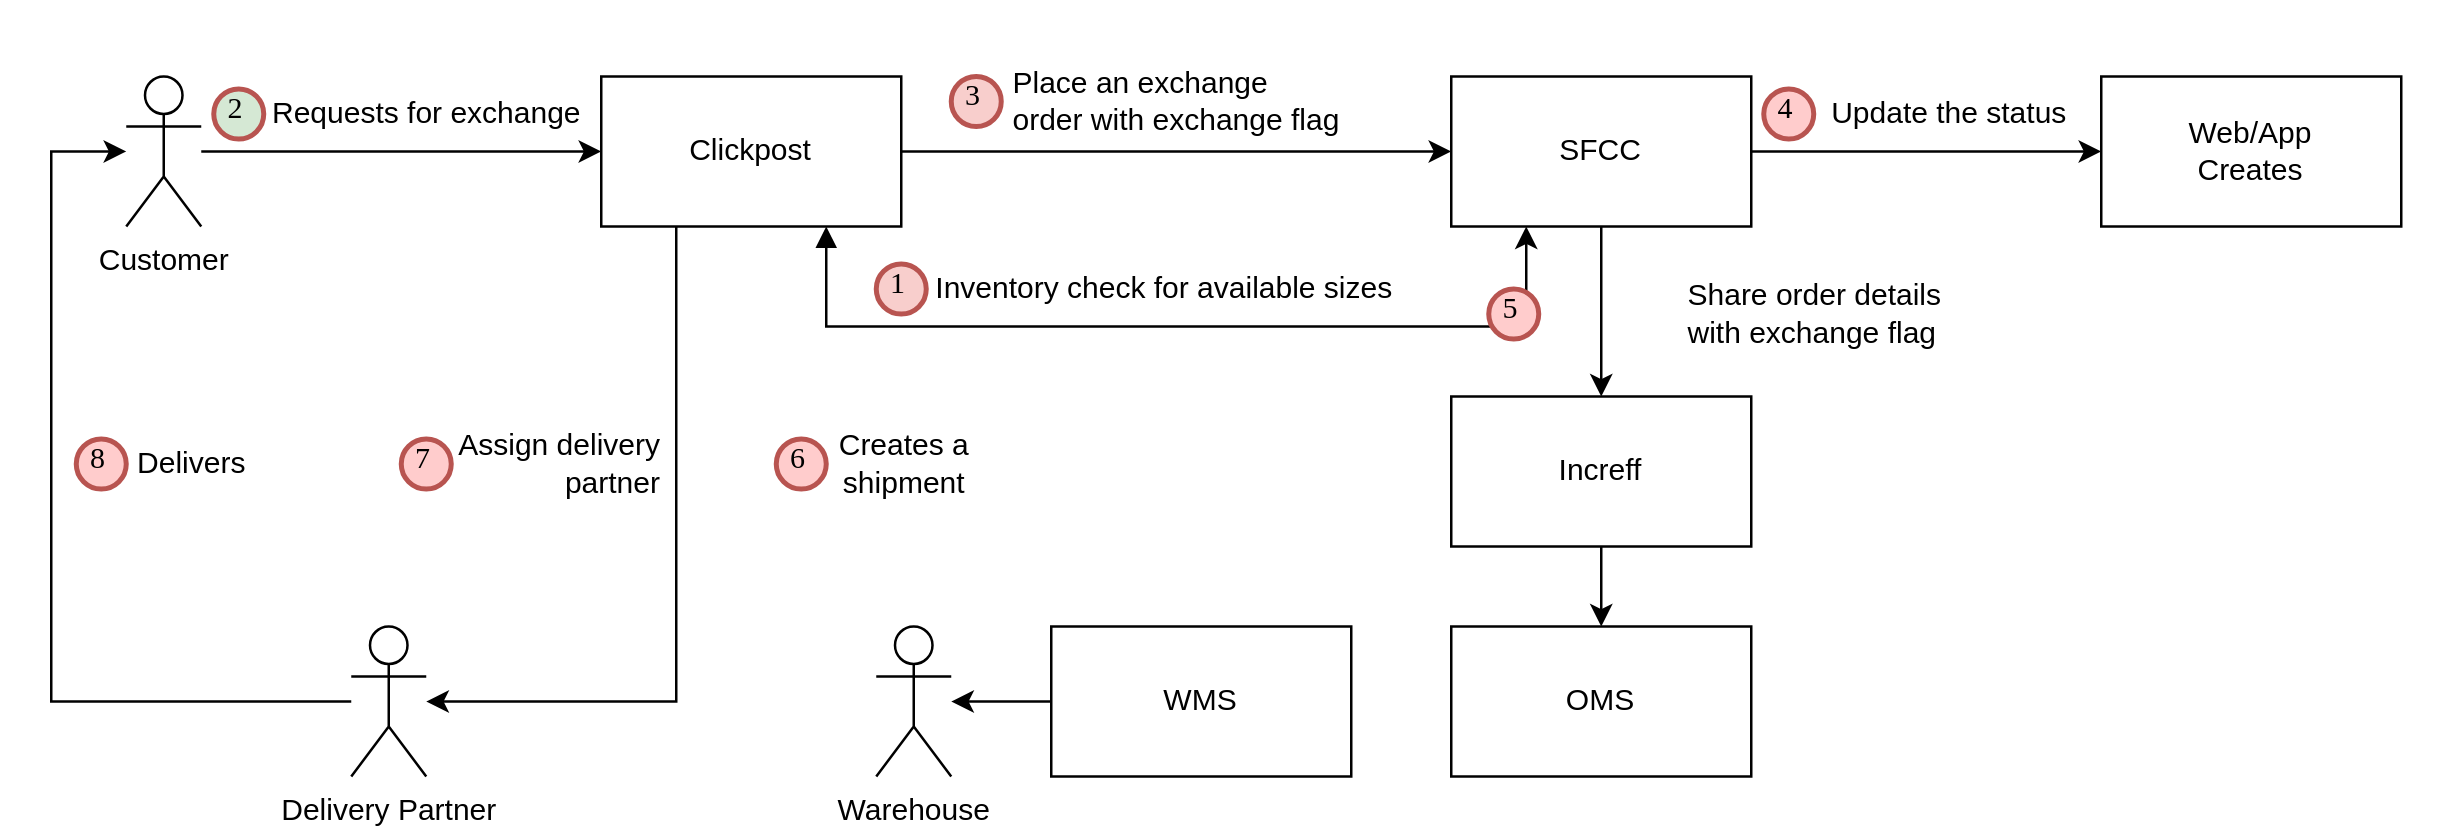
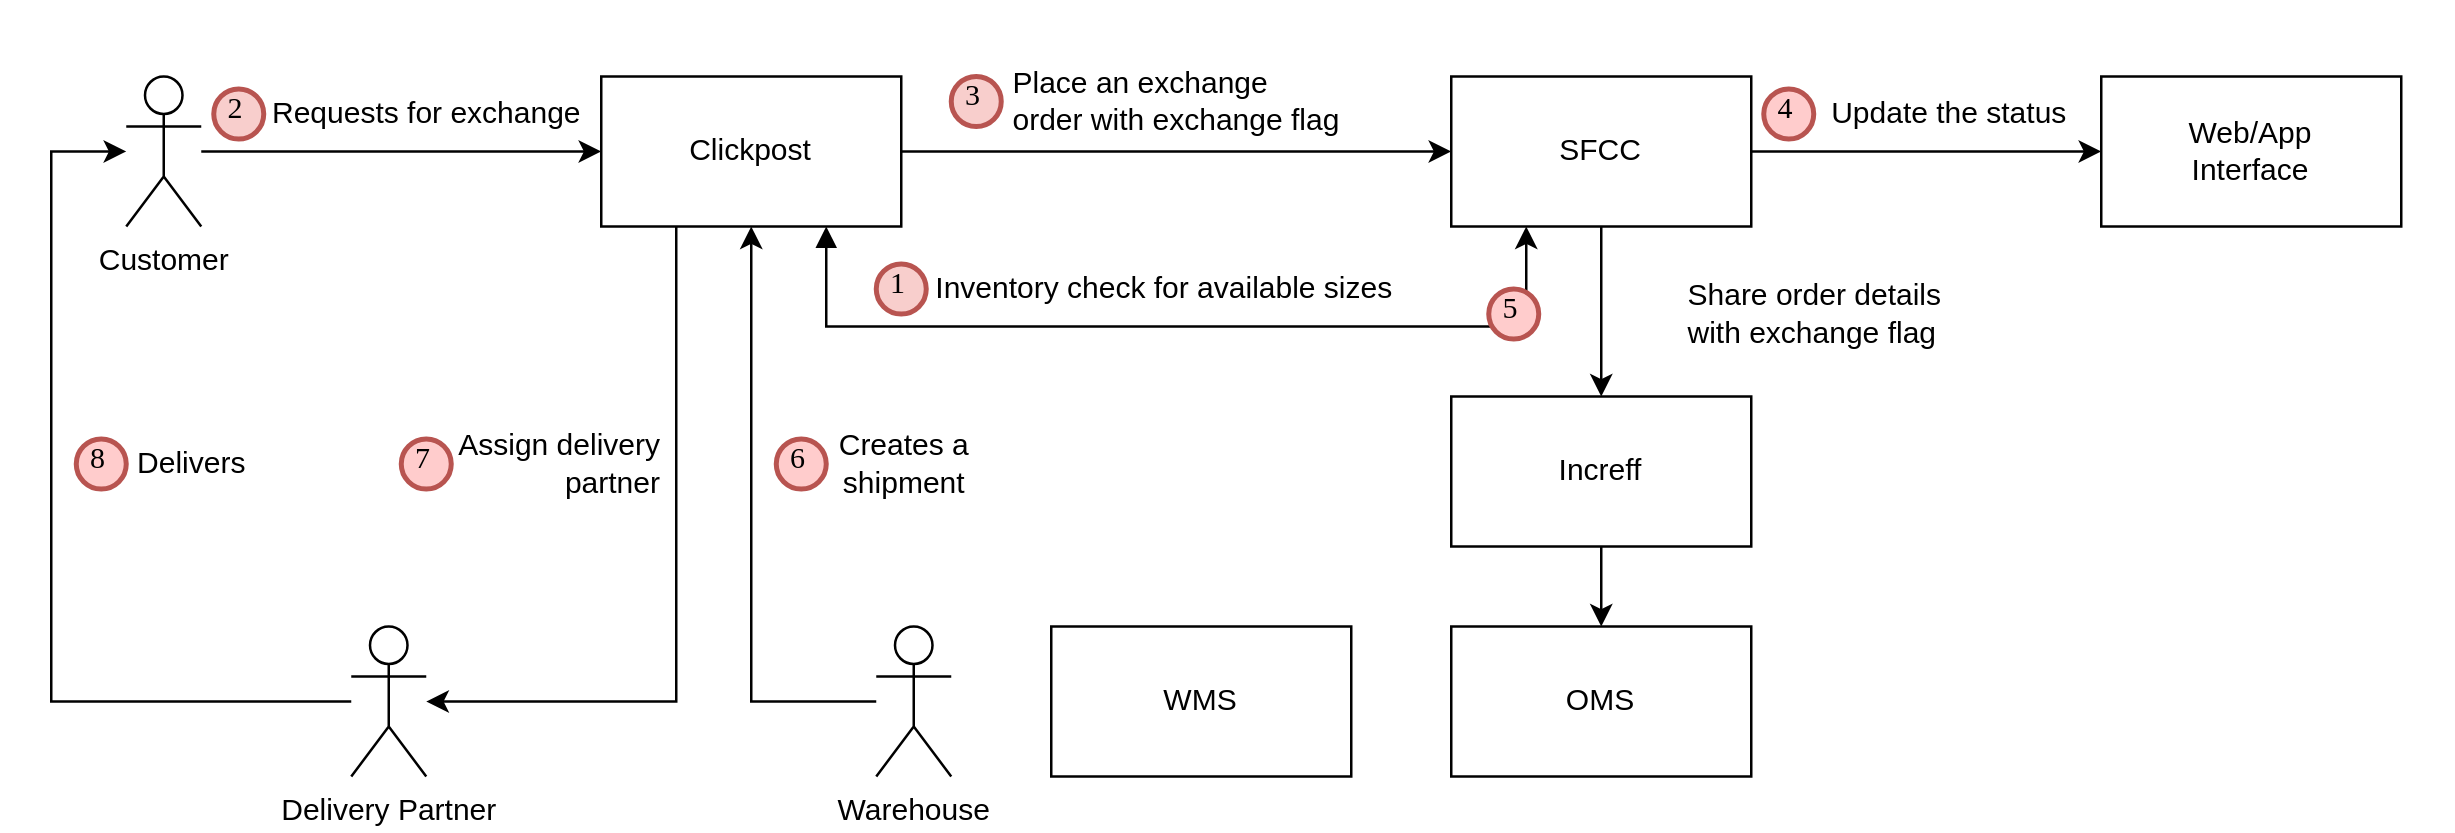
(239, 114) -> (239, 114)
(2251, 151) -> (2251, 151)
none -> (751, 534)
(1009, 701) -> none
